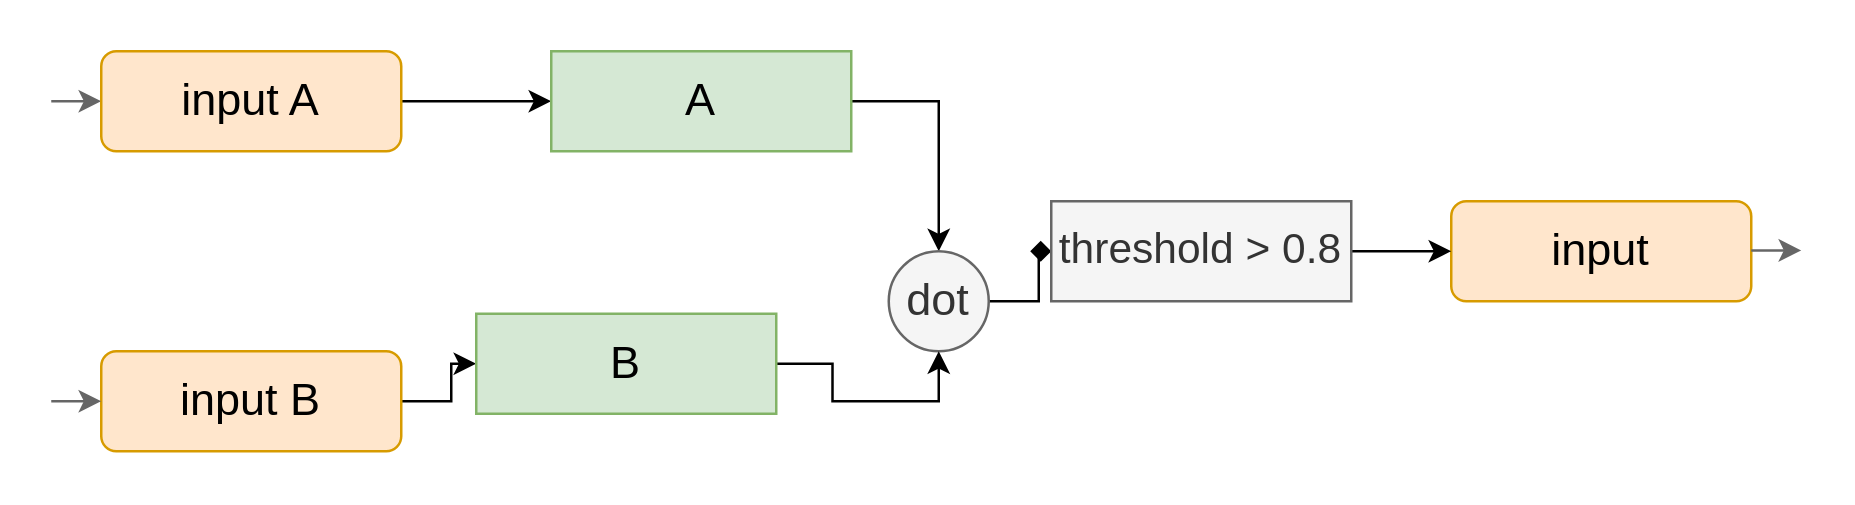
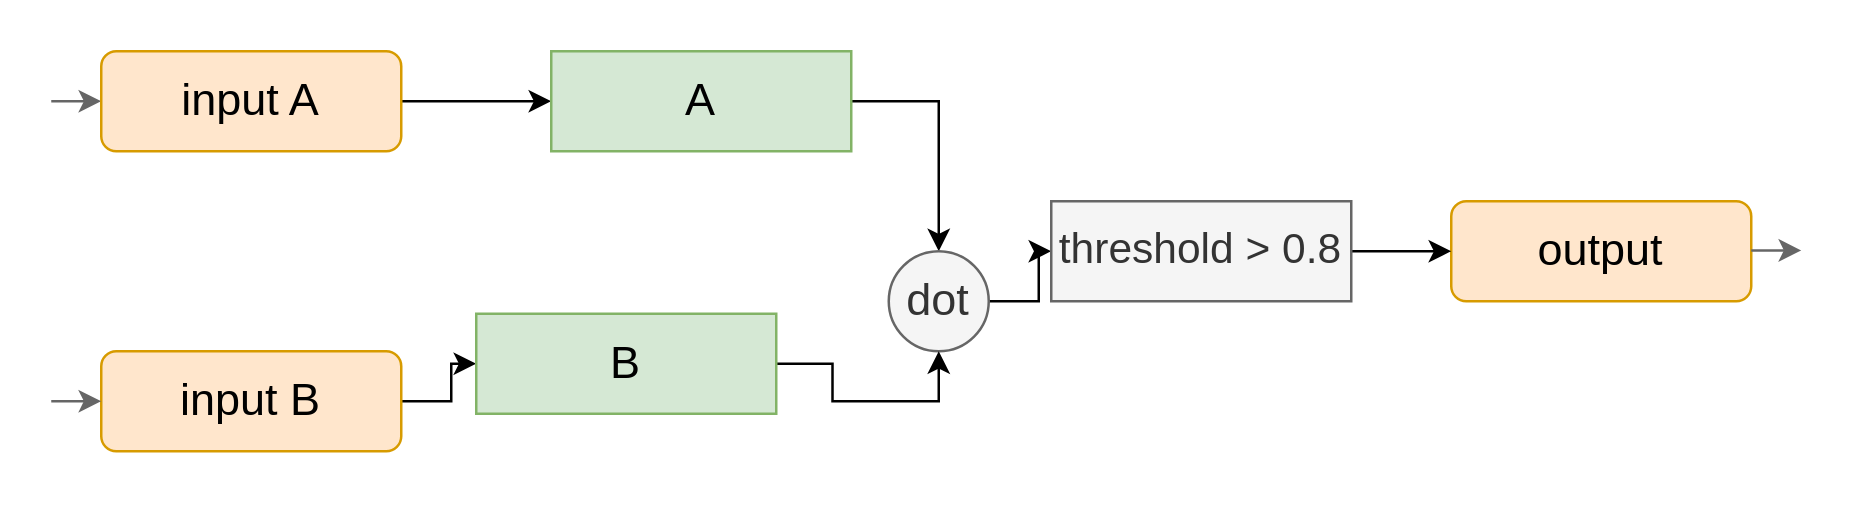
(1601, 251) -> (1601, 251)
(1039, 254) -> (1039, 255)
